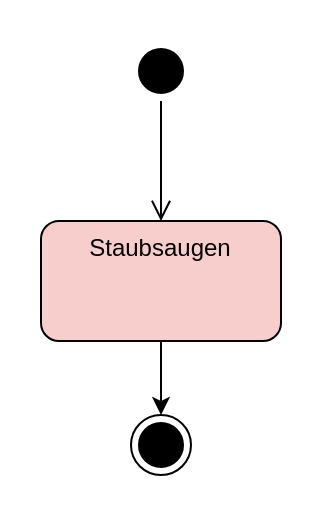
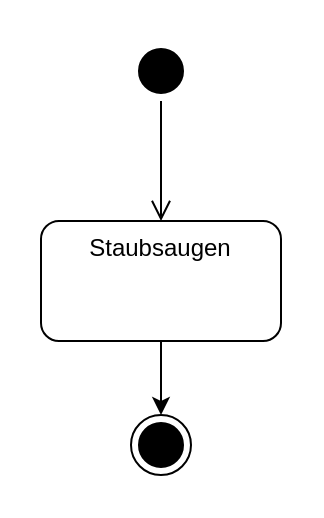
(161, 281) -> (161, 281)
